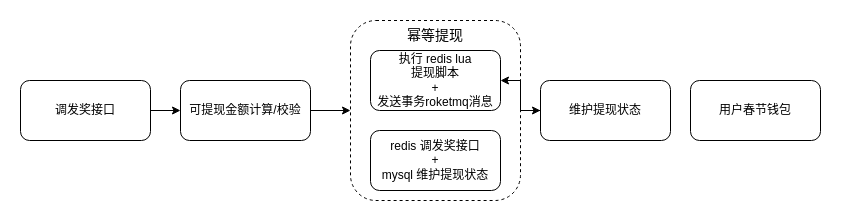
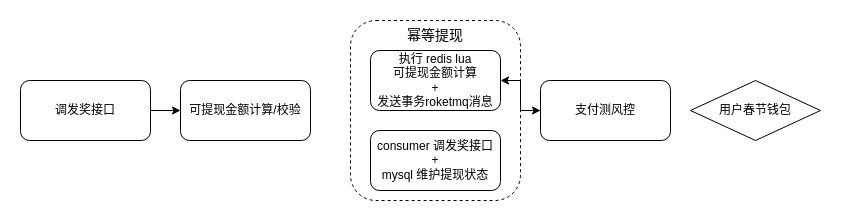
(436, 81) -> (436, 81)
(327, 111) -> none
(606, 111) -> (606, 111)
(756, 111) -> (756, 111)
(436, 161) -> (436, 161)
